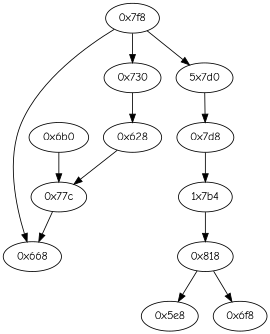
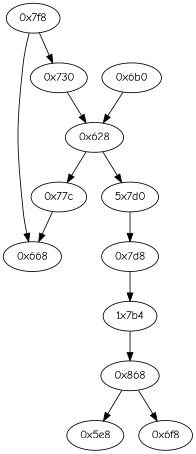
(165, 45) -> (110, 164)
(59, 163) -> (115, 104)
(205, 257) -> (130, 376)
